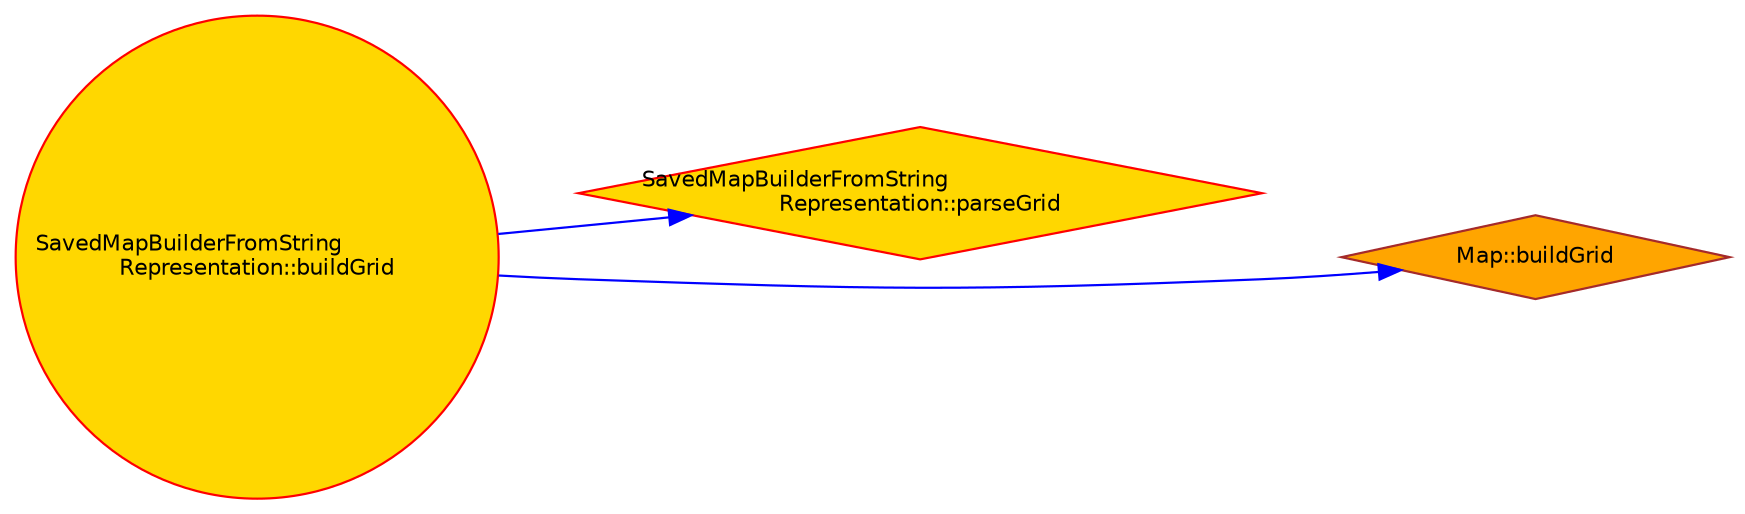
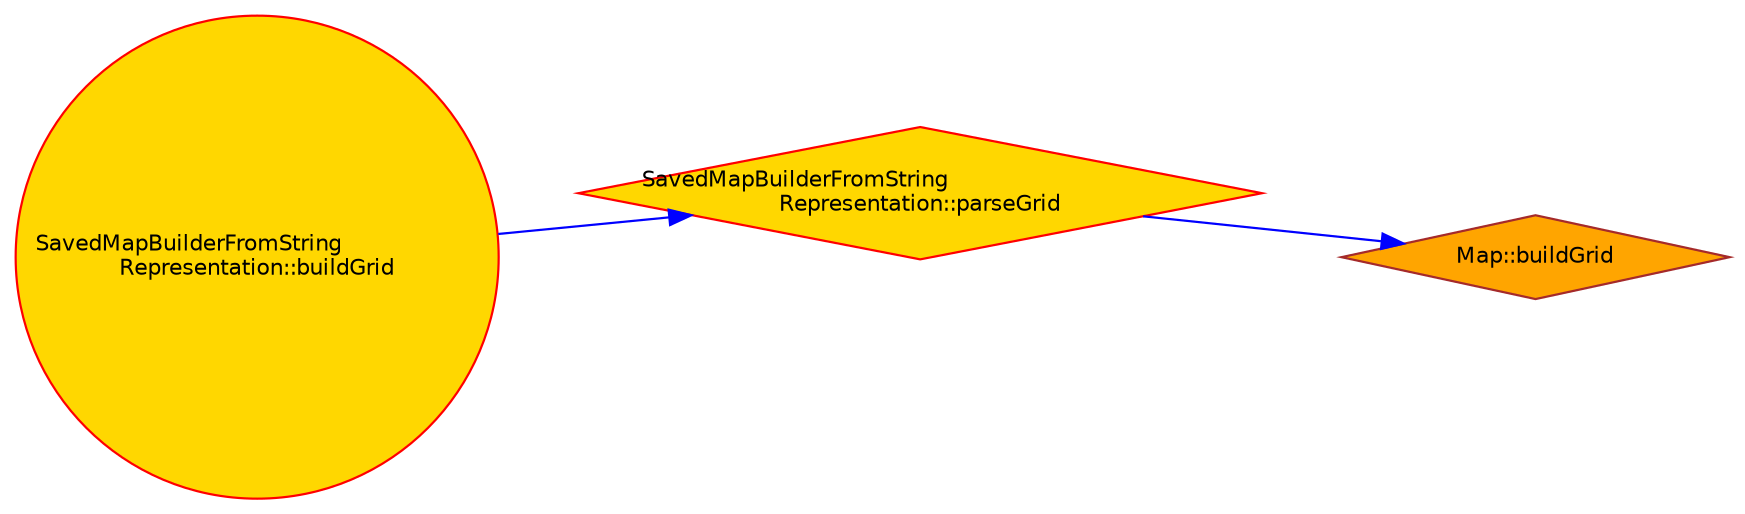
(939, 288) -> (1262, 229)
